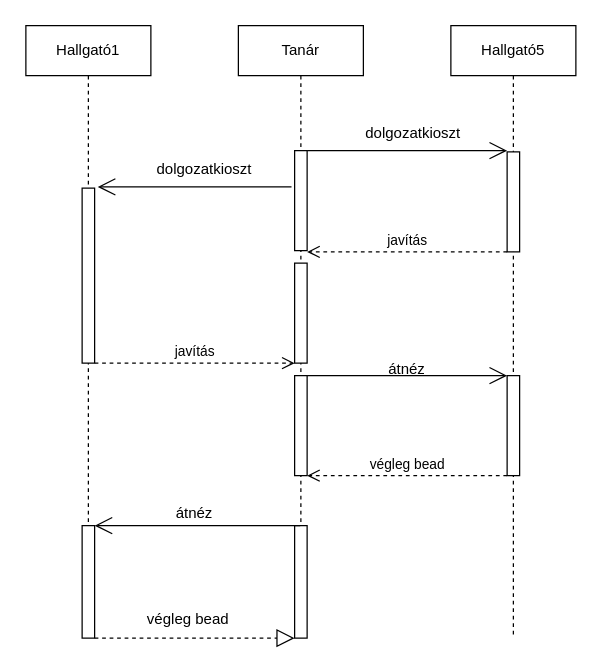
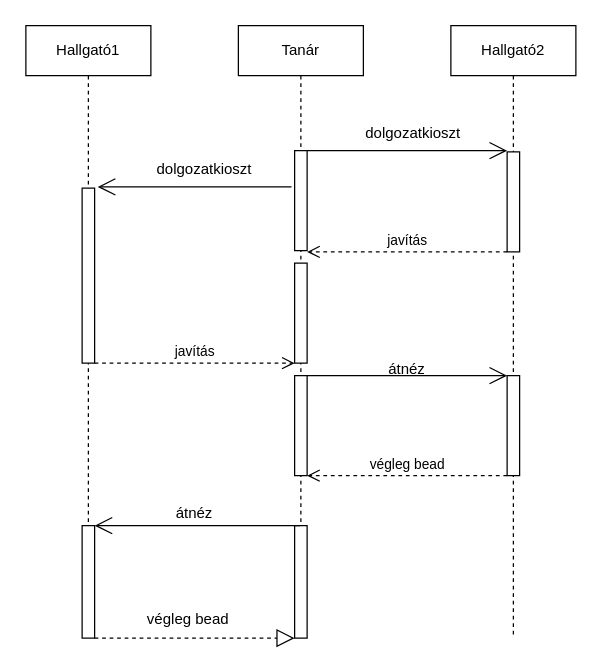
(513, 51) -> (513, 51)
